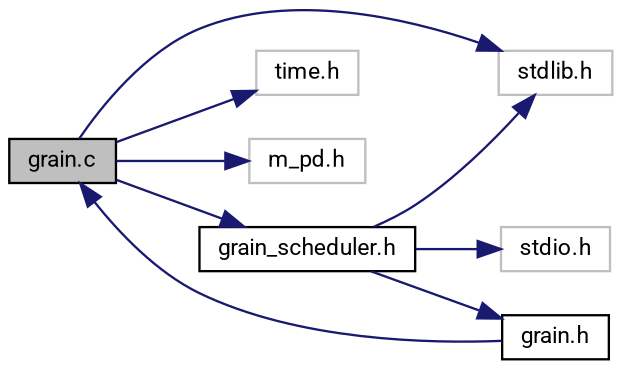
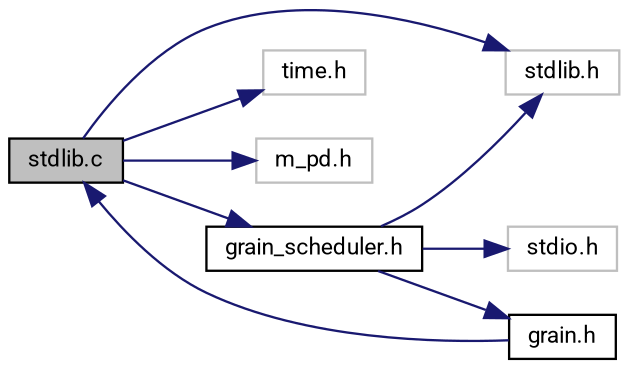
(63, 161) -> (66, 161)
